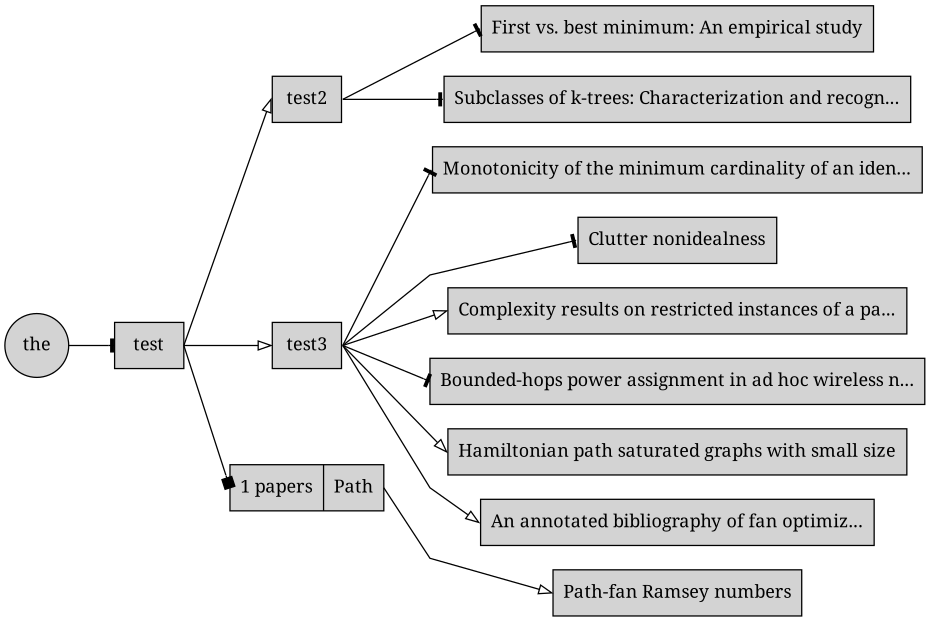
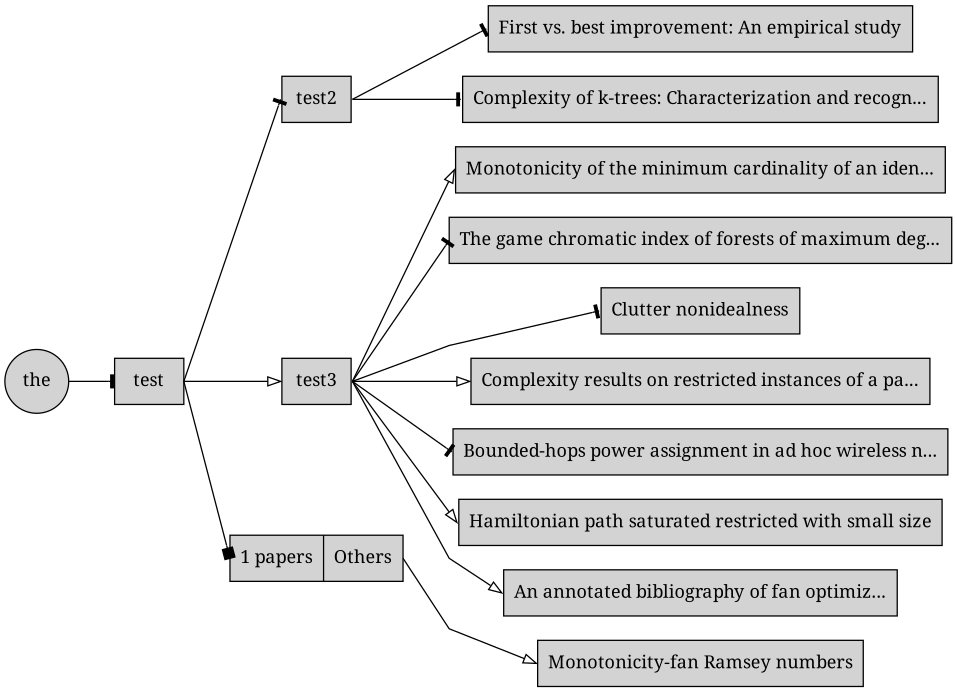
(677, 29) -> (700, 29)
(677, 99) -> (700, 99)
(225, 229) -> (231, 244)
none -> (700, 240)
(386, 261) -> (400, 282)
(677, 452) -> (700, 522)
(354, 487) -> (363, 558)
(677, 593) -> (700, 663)
